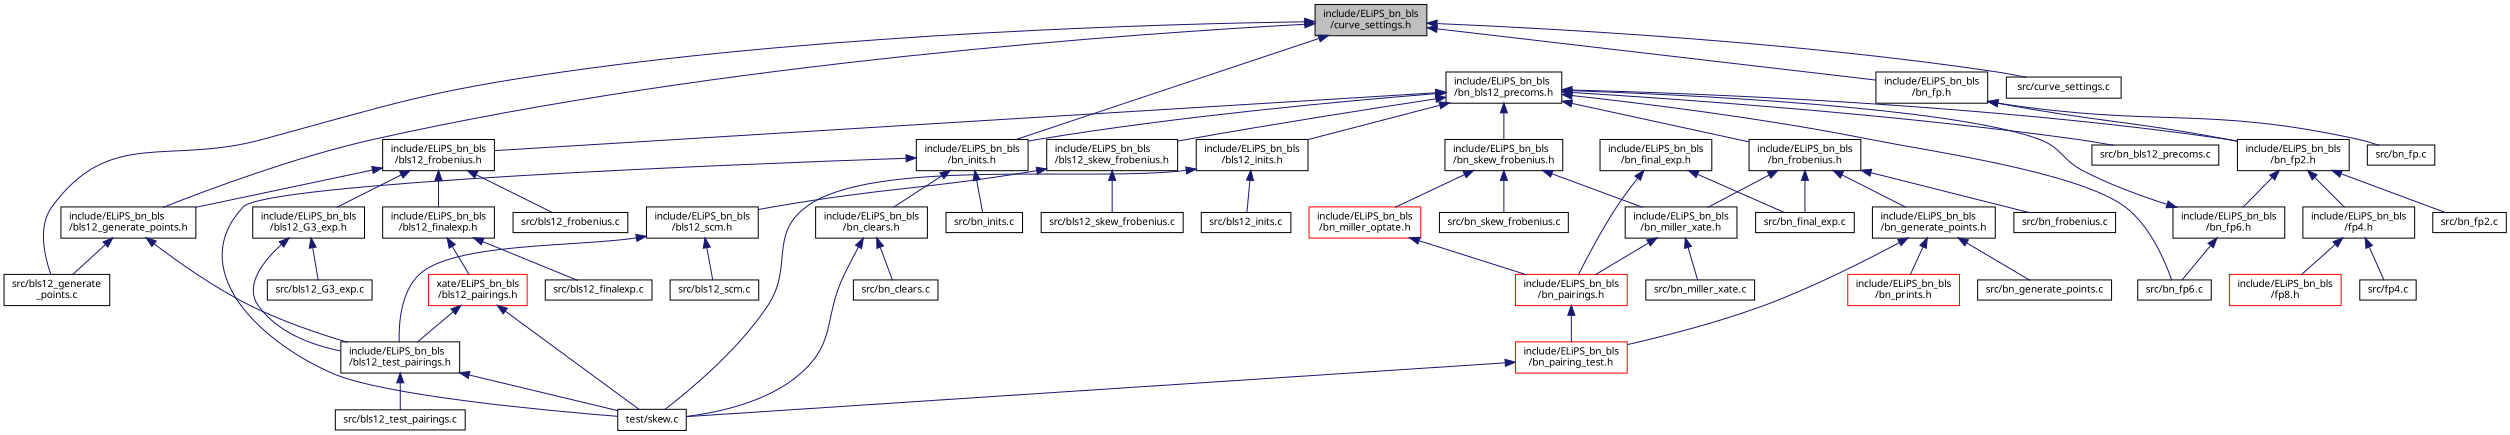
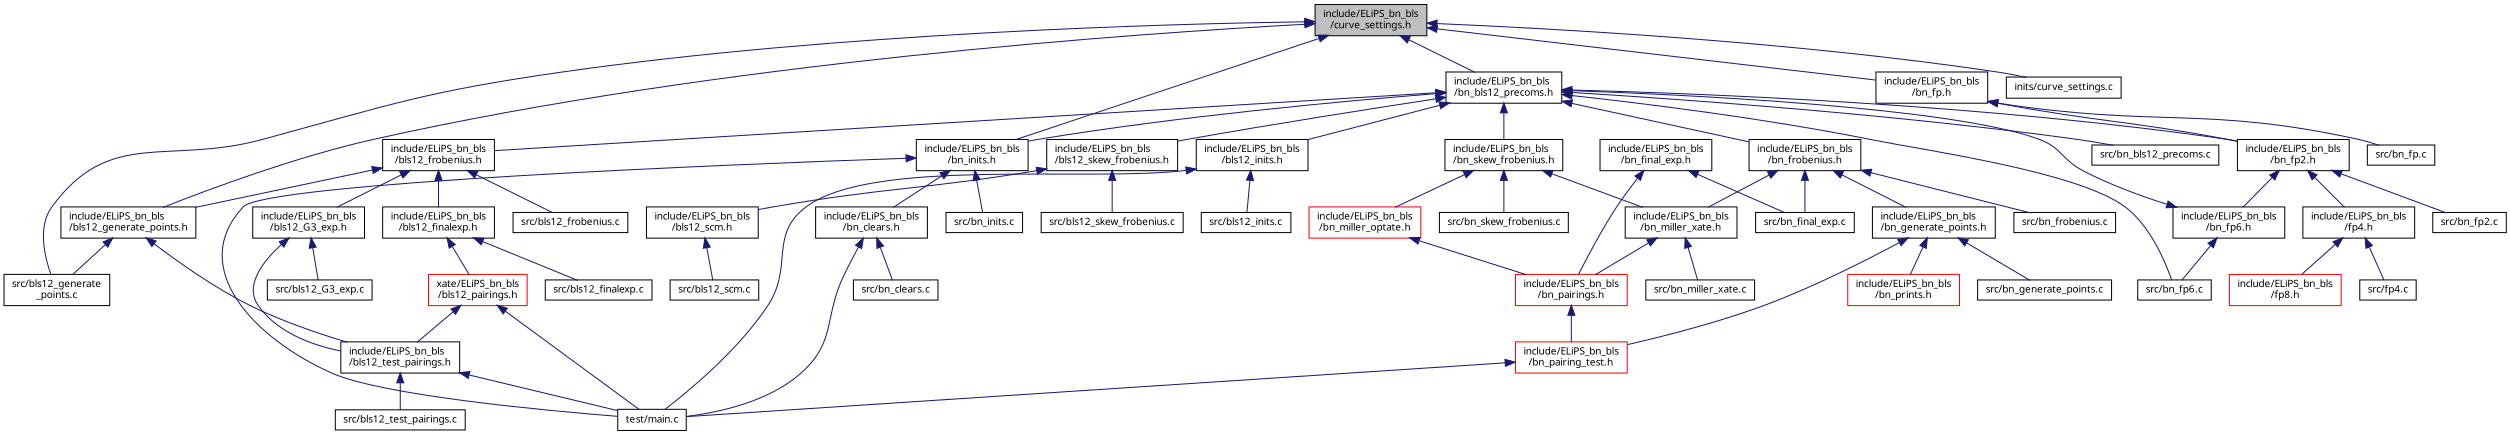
none -> (1442, 56)
(2064, 88) -> (2064, 88)
(489, 251) -> none
(652, 420) -> (652, 420)
